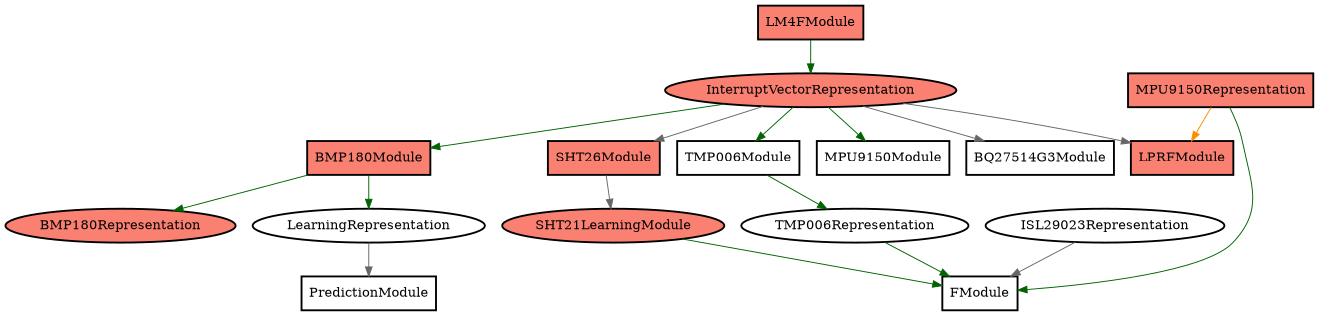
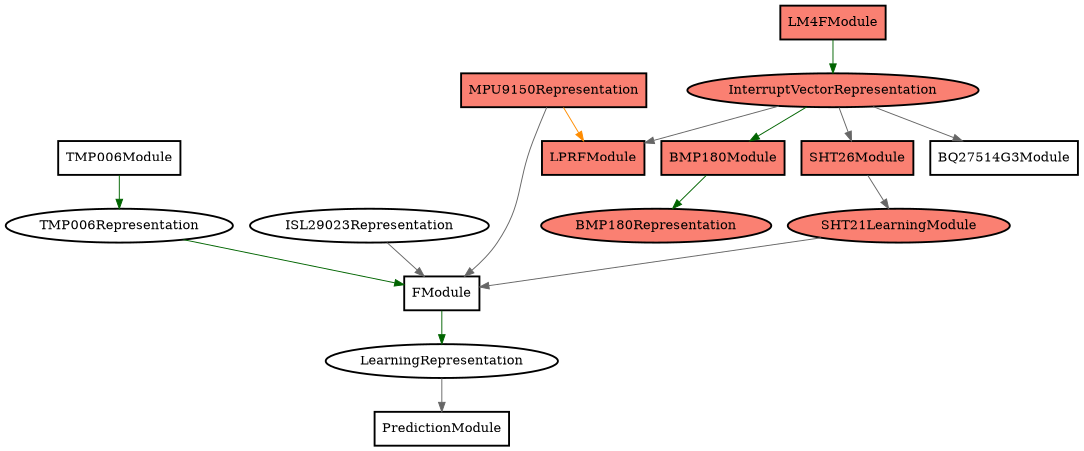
(778, 121) -> none
(883, 158) -> none
(369, 187) -> (442, 323)
(1203, 260) -> (519, 194)
(807, 261) -> (655, 262)
